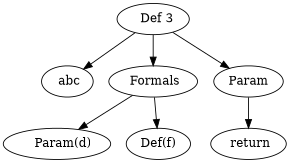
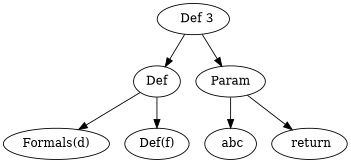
(113, 48) -> (231, 108)
(153, 81) -> (157, 81)
(57, 144) -> (56, 144)
